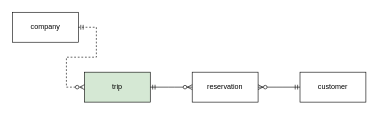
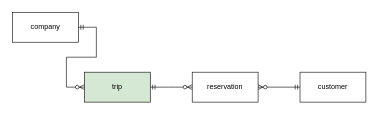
(81, 57) -> (81, 57)
